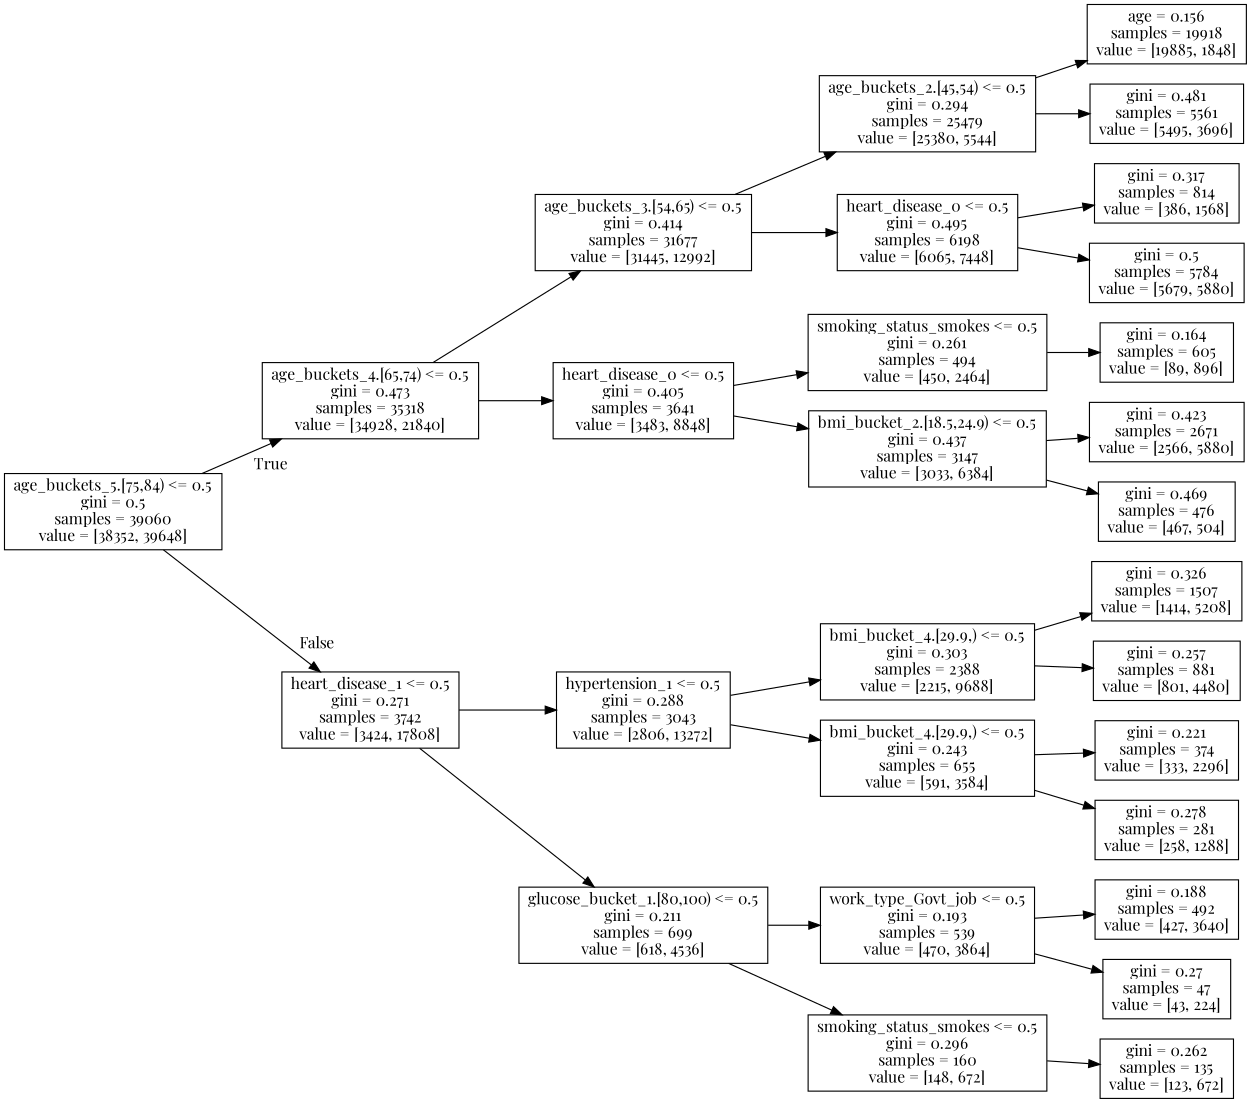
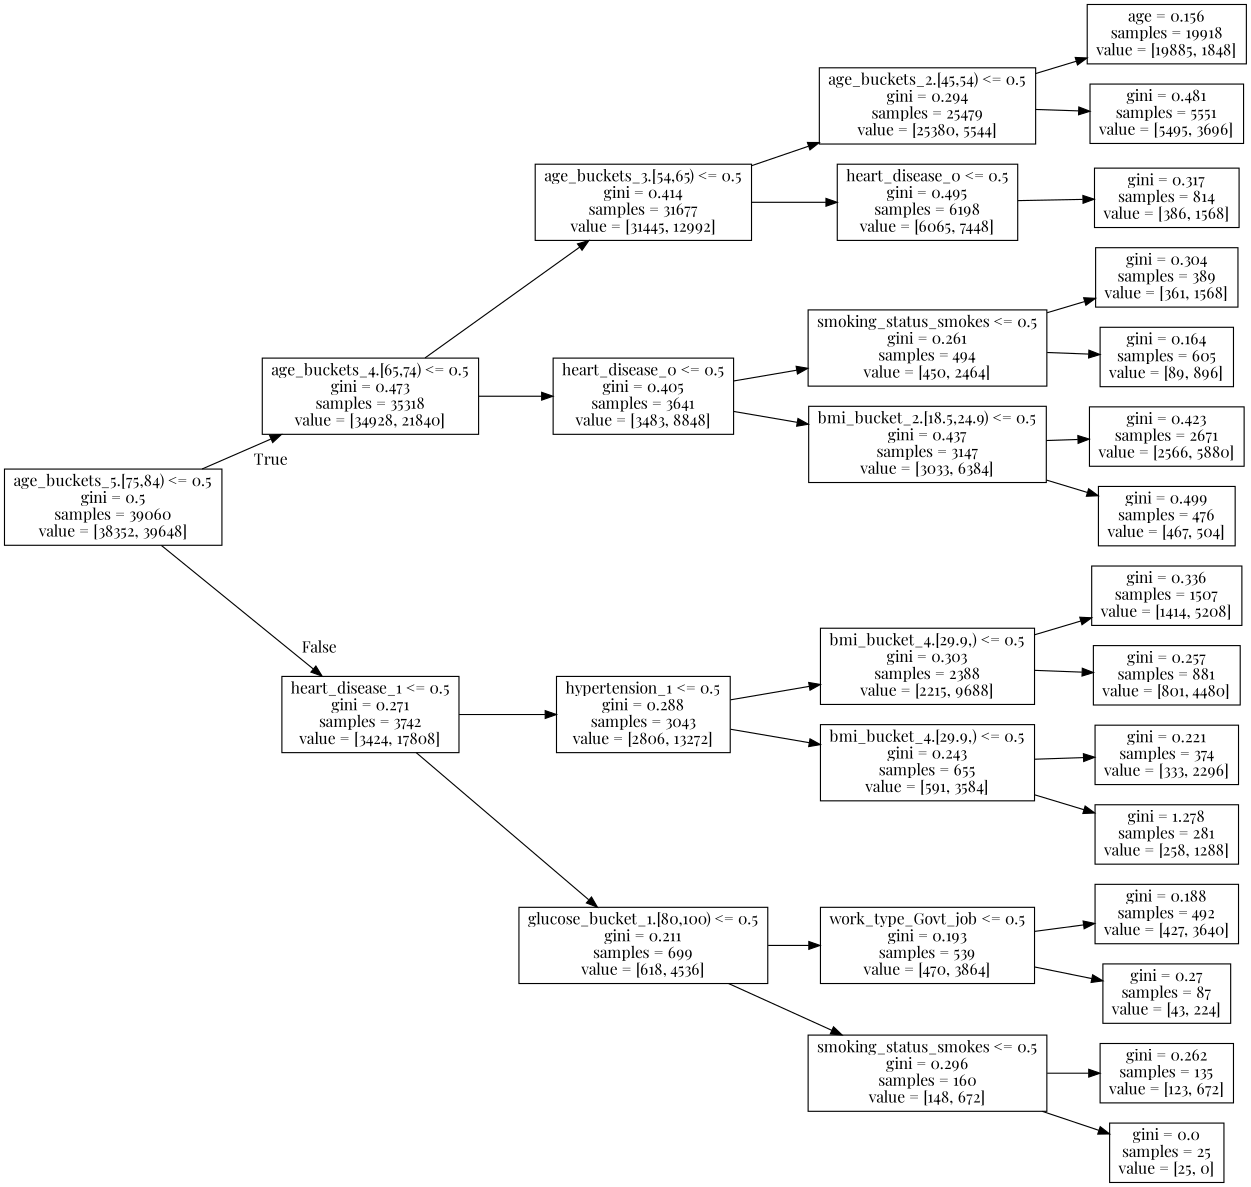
(1167, 114) -> (1167, 114)
(1167, 273) -> none
none -> (1167, 277)
(1167, 512) -> (1167, 516)
(1167, 591) -> (1167, 596)
(1167, 830) -> (1167, 834)
(1167, 989) -> (1167, 994)
none -> (1167, 1153)
